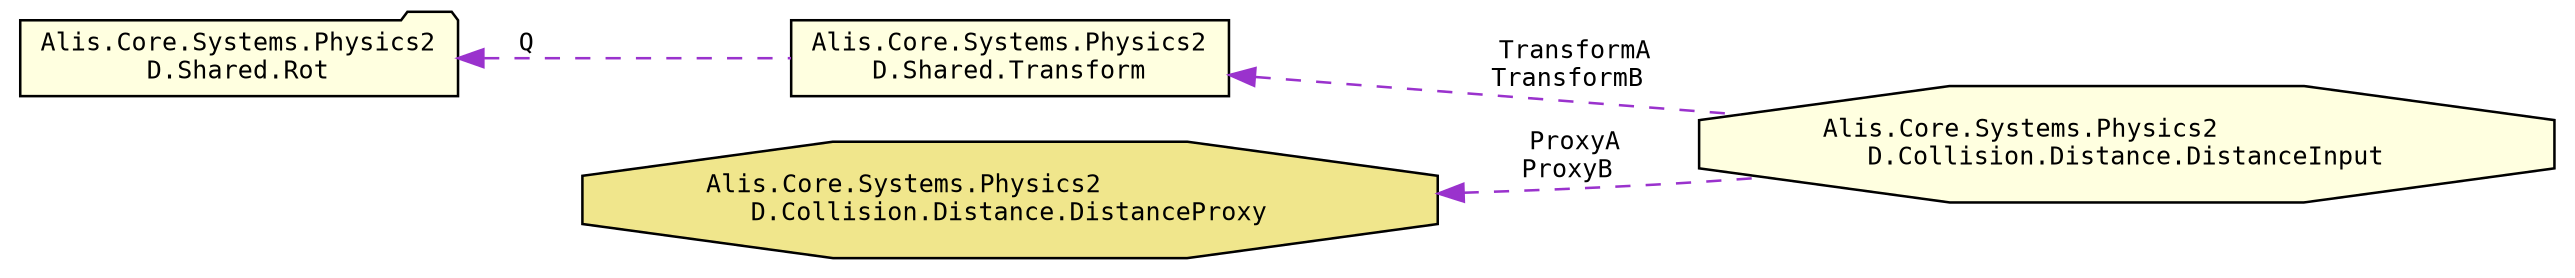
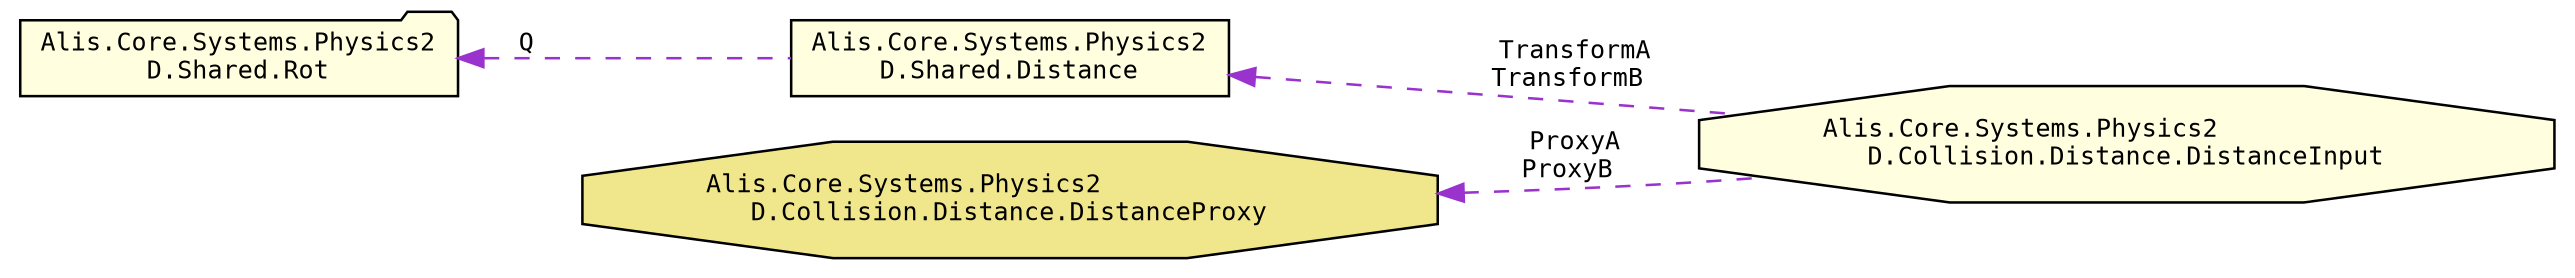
(1010, 58) -> (1010, 58)
